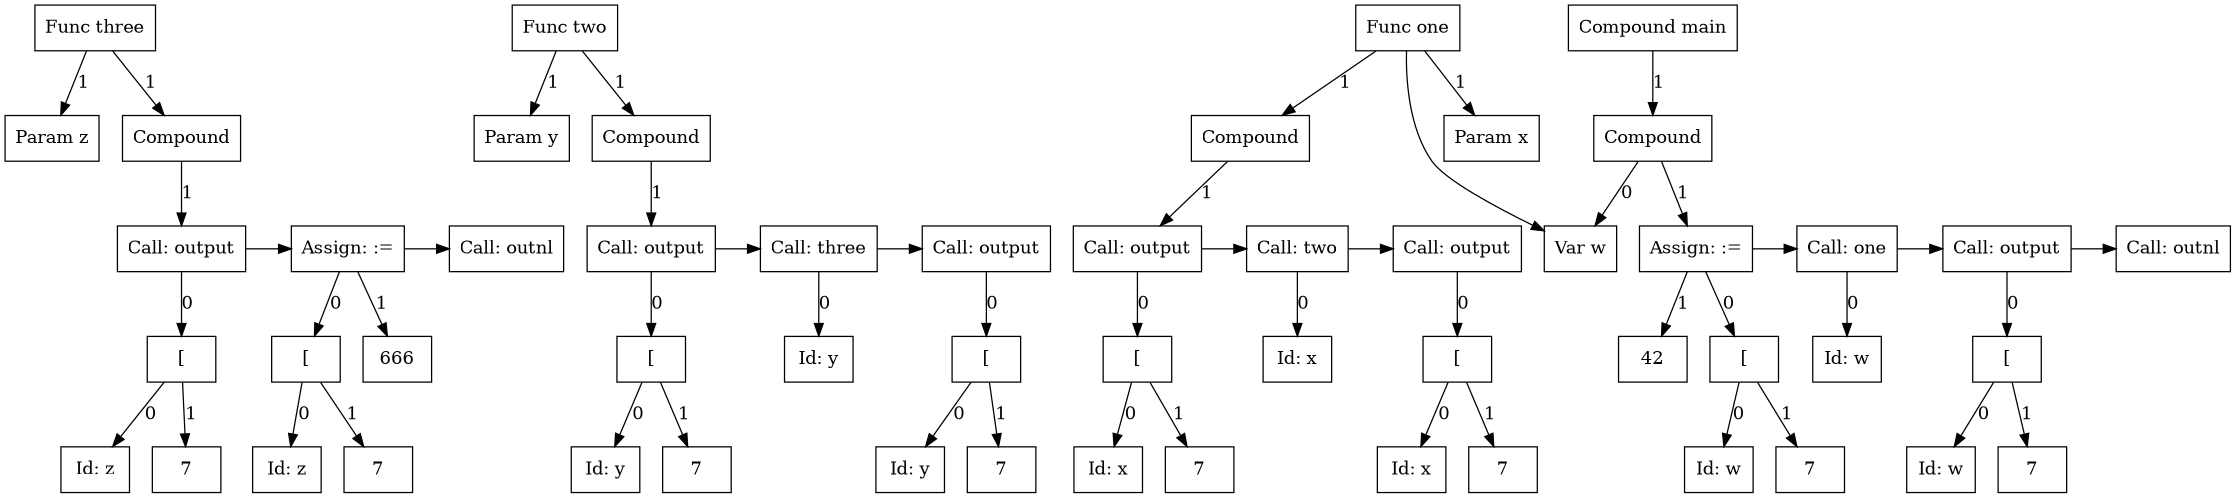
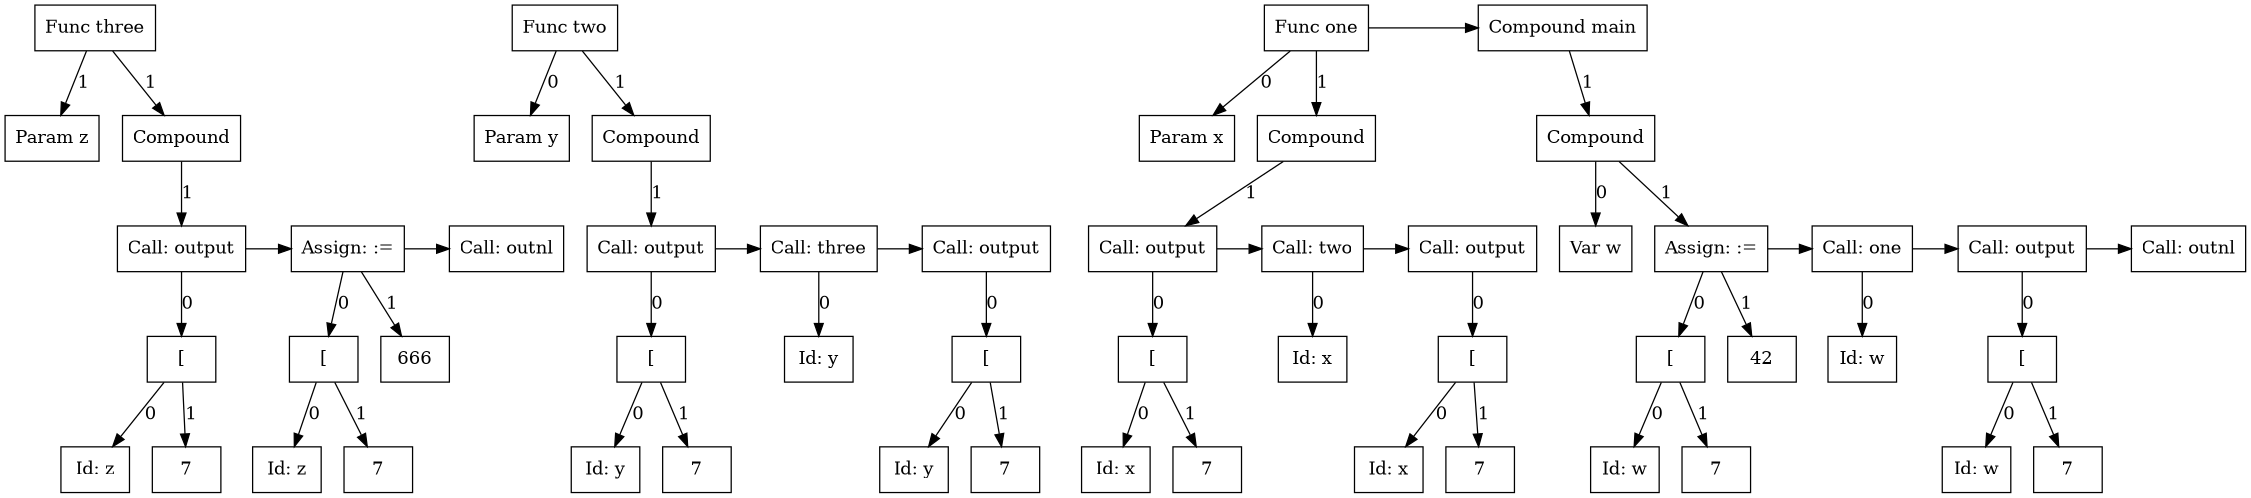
(553, 83) -> (553, 83)
(1461, 83) -> (1267, 83)
(1434, 163) -> (1417, 28)
